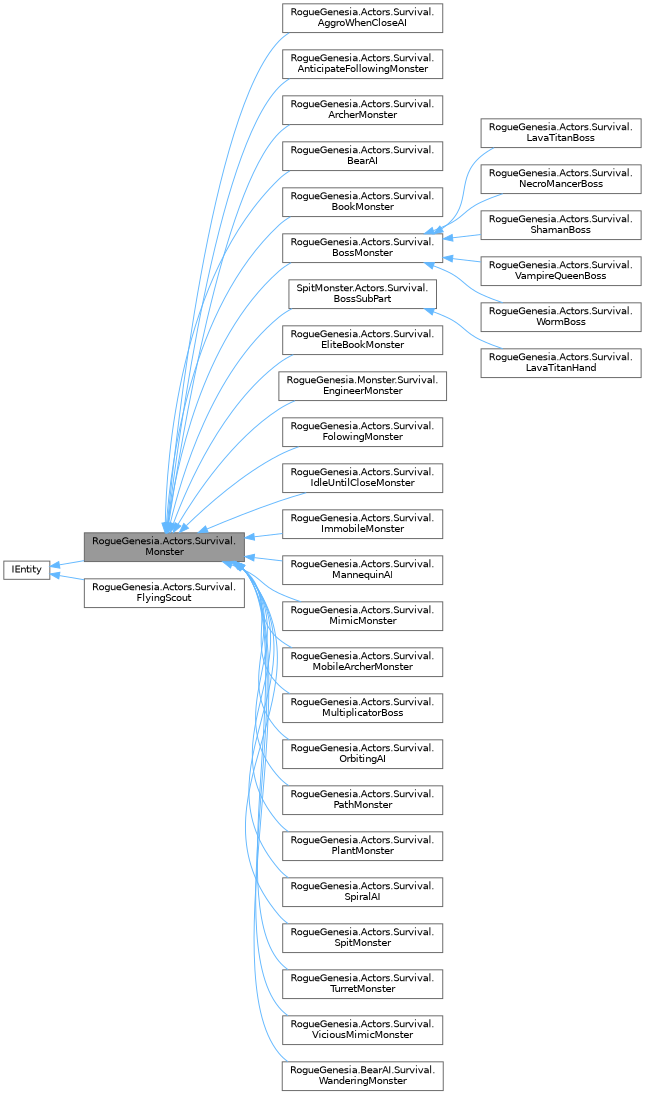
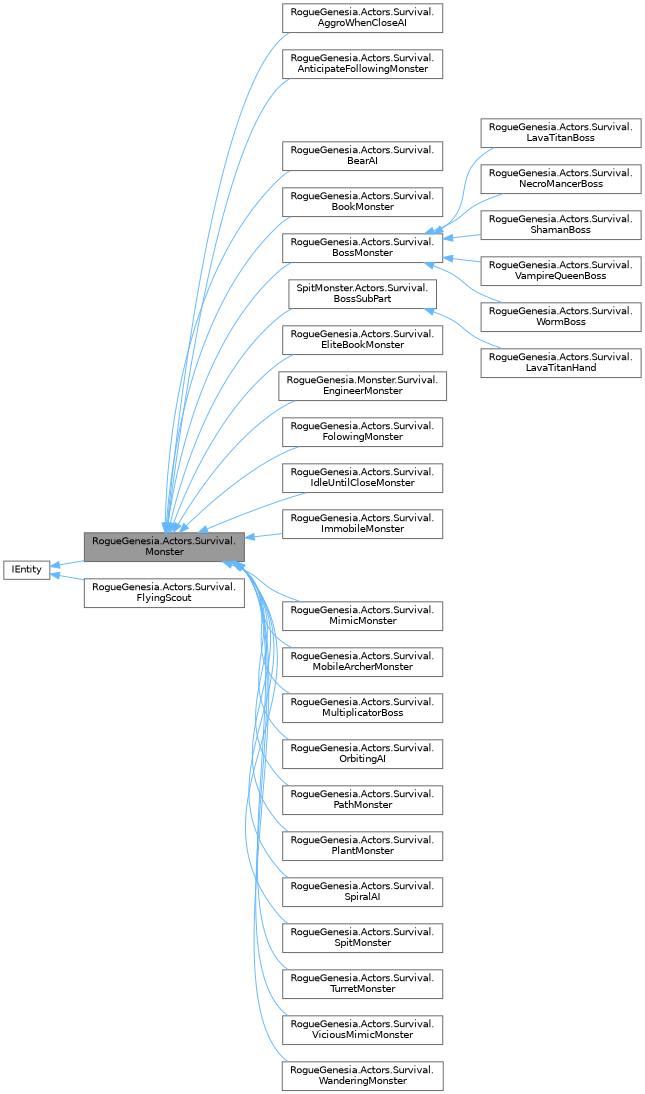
(363, 110) -> none
(363, 570) -> none
(363, 1076) -> (363, 1076)
